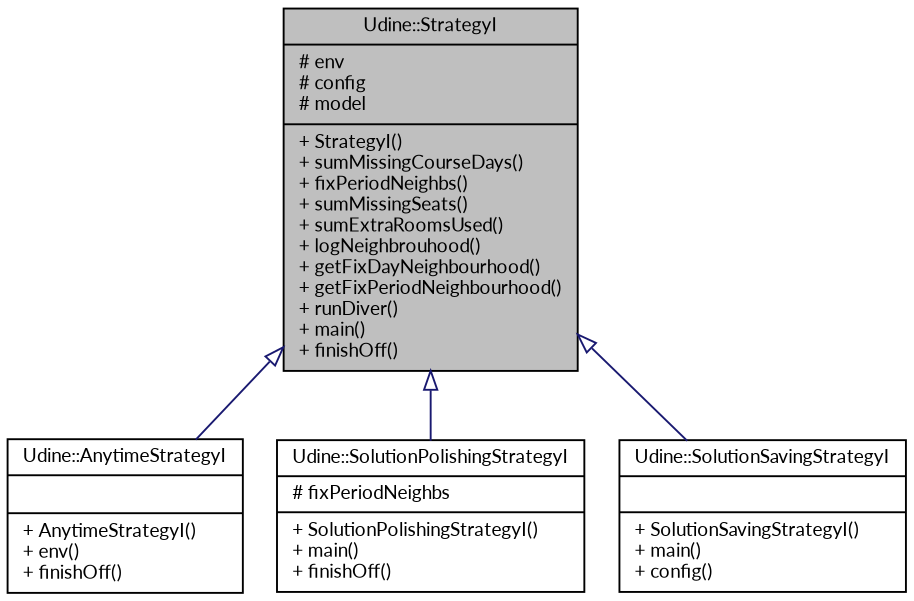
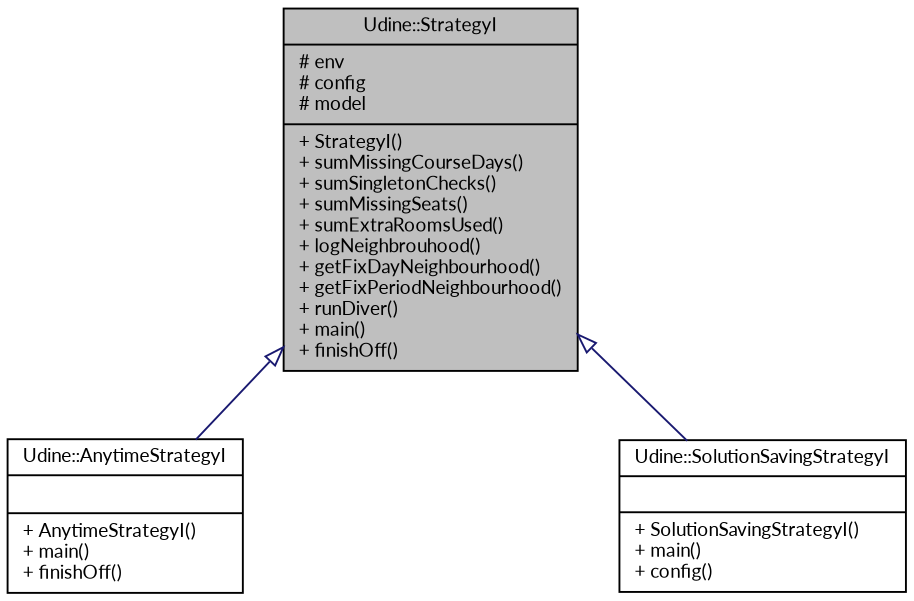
(384, 184) -> (398, 184)
(431, 516) -> none
(52, 552) -> (57, 552)
